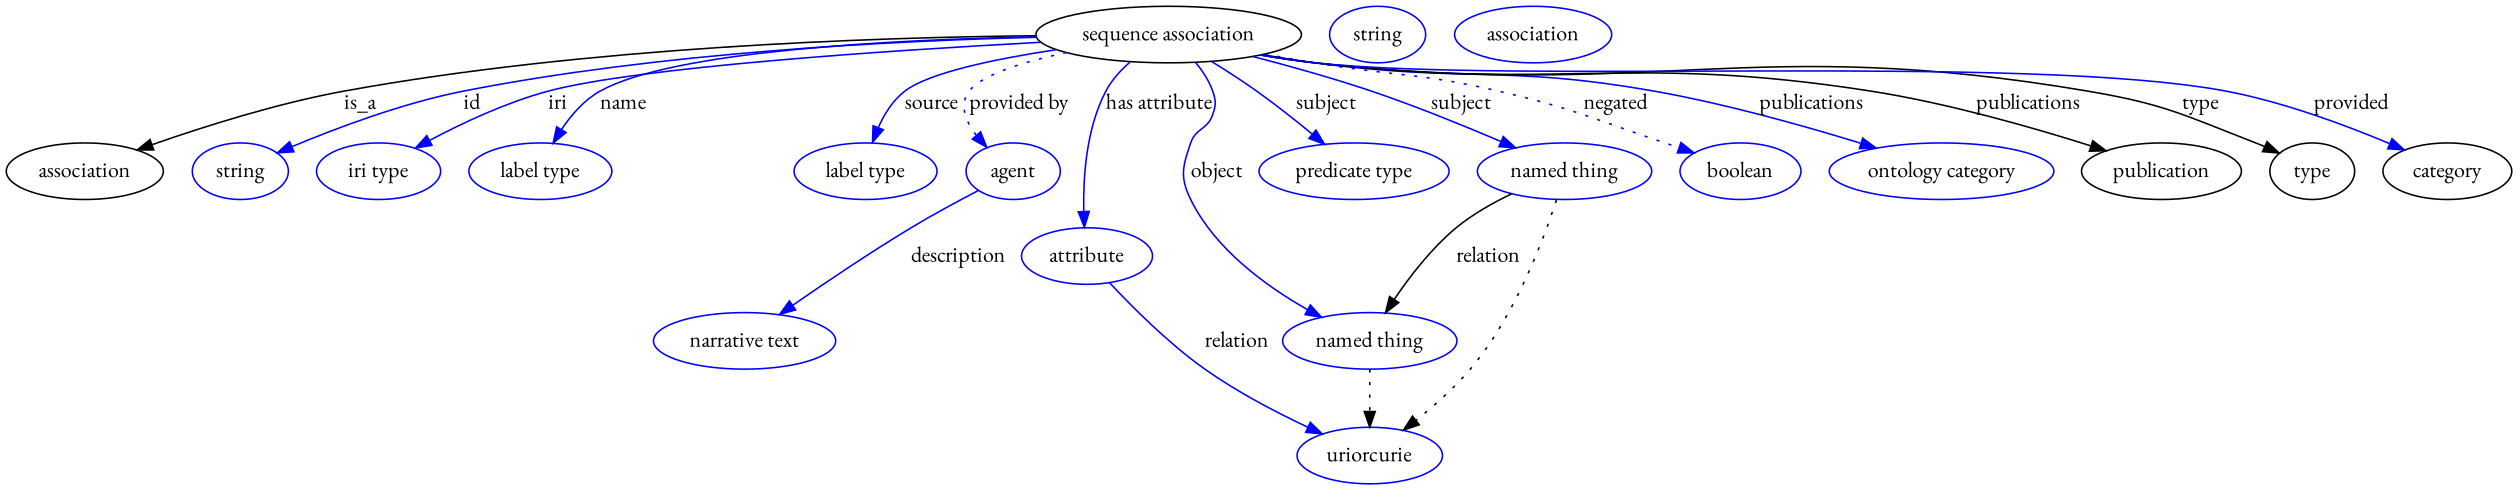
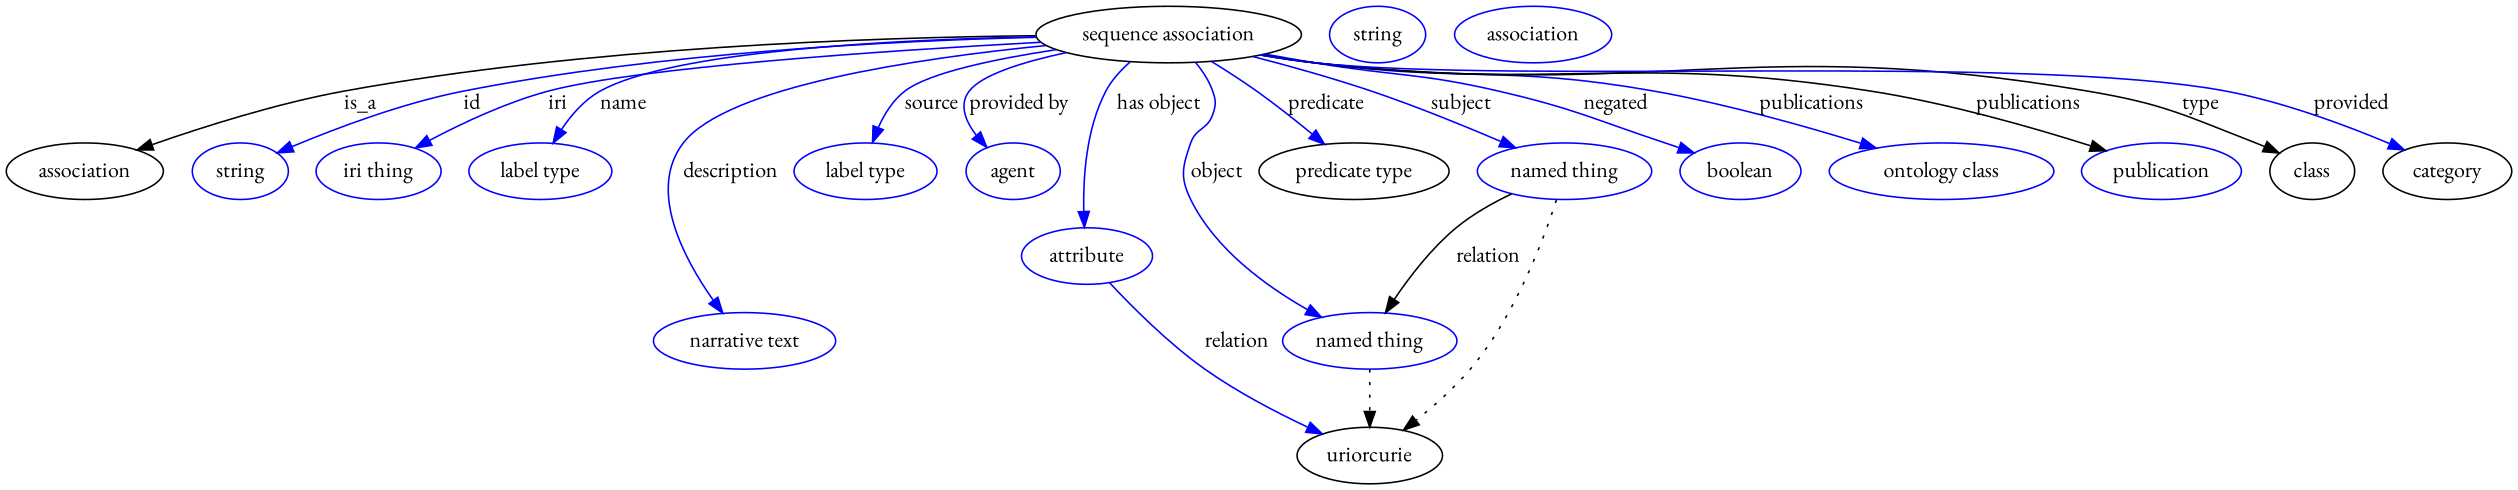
(993, 75) -> (993, 75)
(1475, 86) -> (1475, 86)
(1159, 103) -> (1159, 103)
(1327, 103) -> (1327, 103)
(379, 171) -> (379, 171)
(1354, 171) -> (1354, 171)
(1942, 171) -> (1942, 171)
(2161, 171) -> (2161, 171)
(2312, 171) -> (2312, 171)
(884, 245) -> (775, 94)
(1370, 456) -> (1370, 456)
